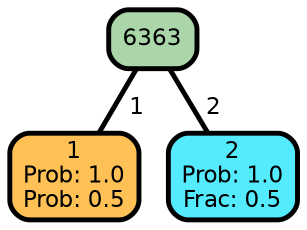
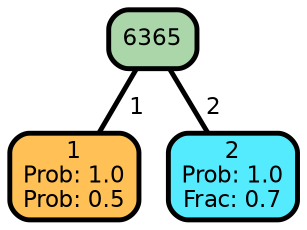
(153, 39) -> (153, 39)
(233, 177) -> (233, 177)
